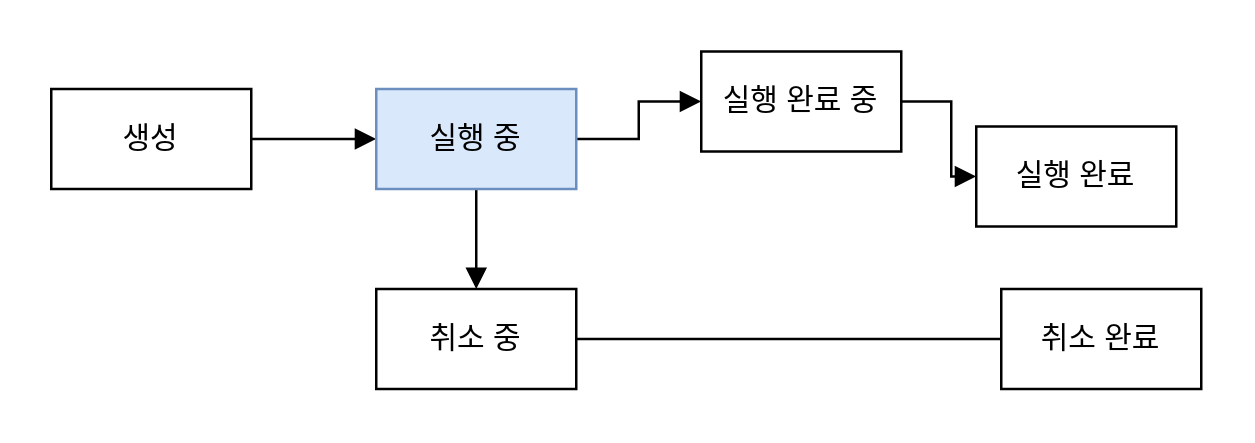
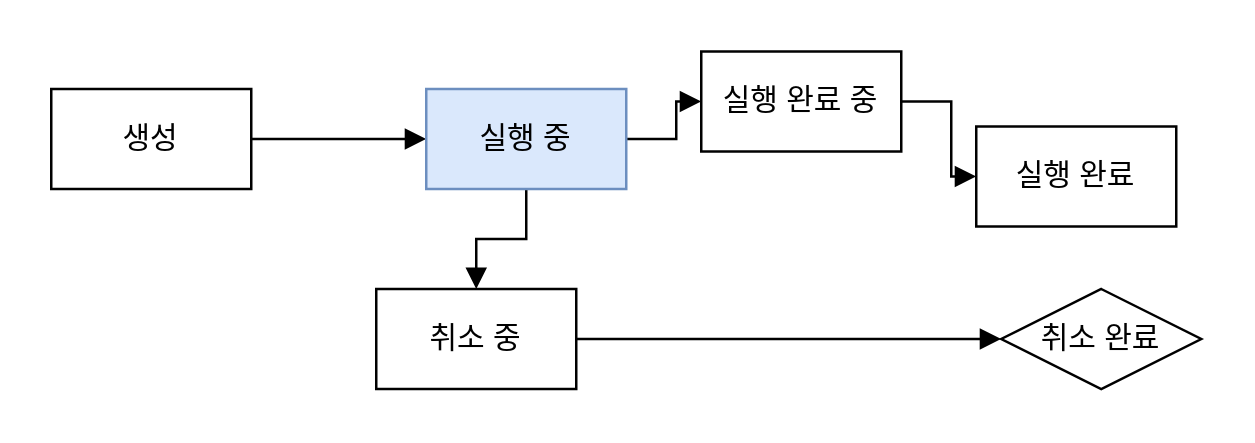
(476, 139) -> (526, 139)
(989, 339) -> (979, 339)
(1101, 339) -> (1101, 339)
